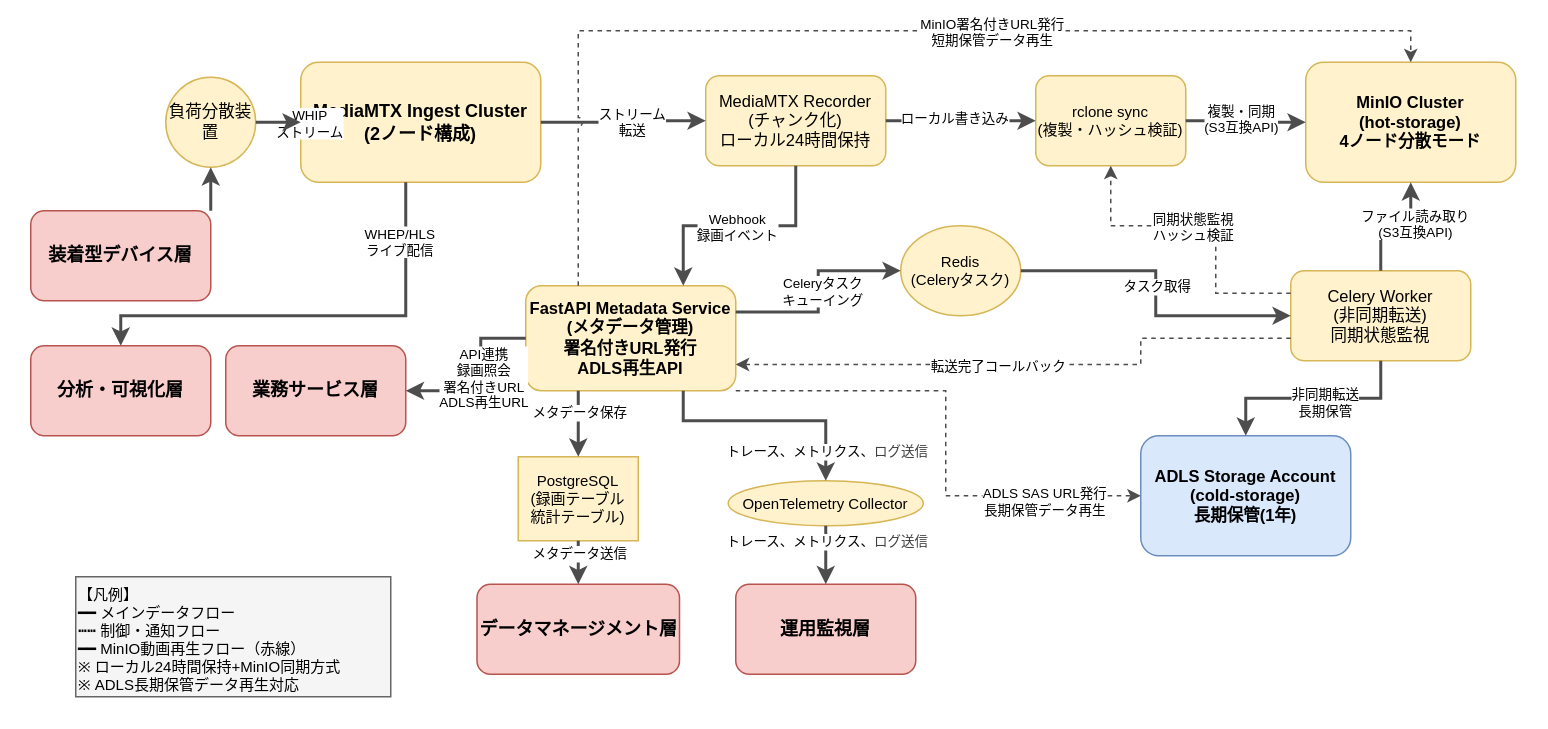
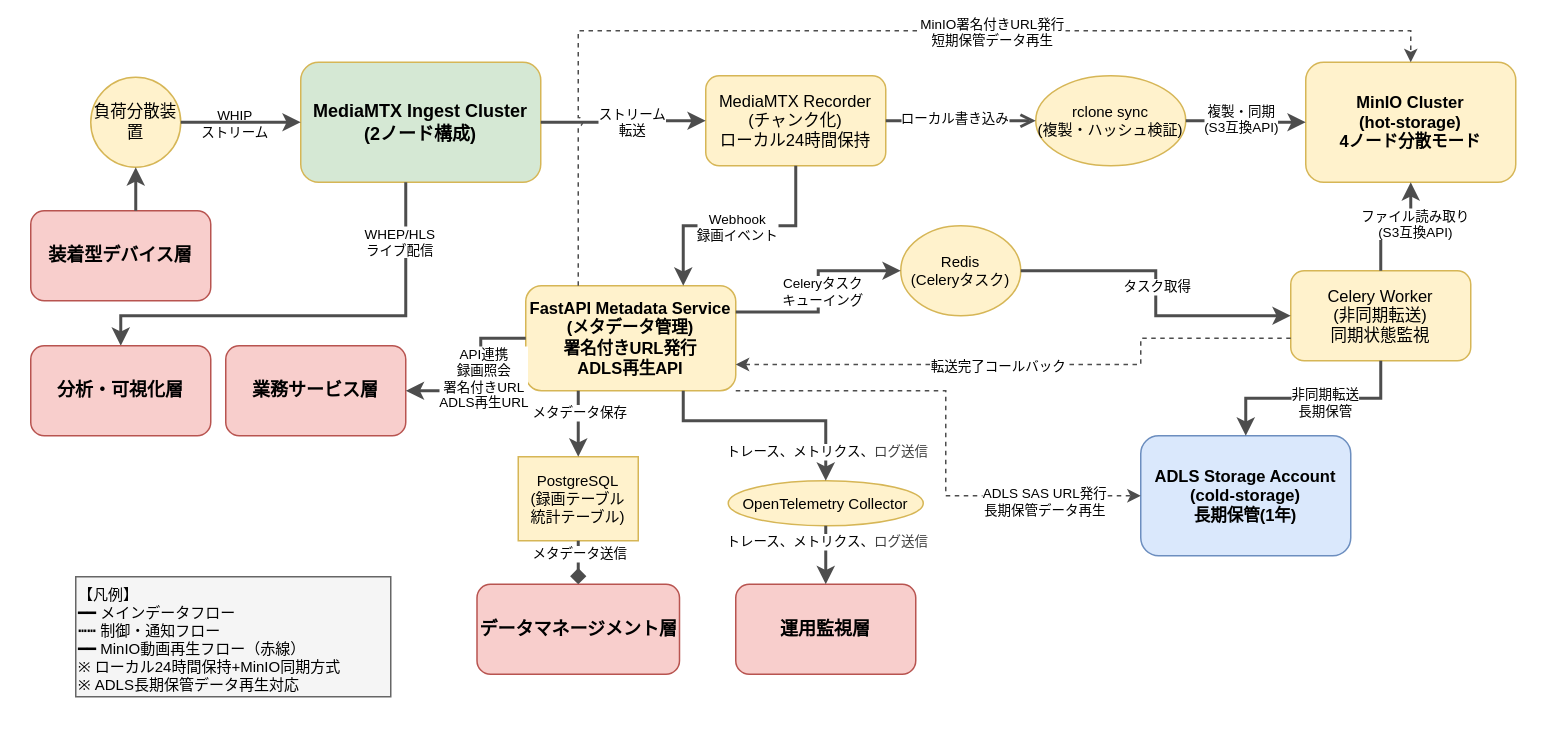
(1020, 121) -> (1022, 121)
(1111, 121) -> (1111, 121)
(211, 122) -> (136, 122)
(421, 122) -> (421, 122)
(1210, 226) -> none
(578, 569) -> (578, 568)
